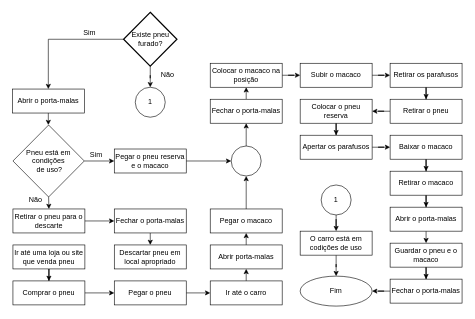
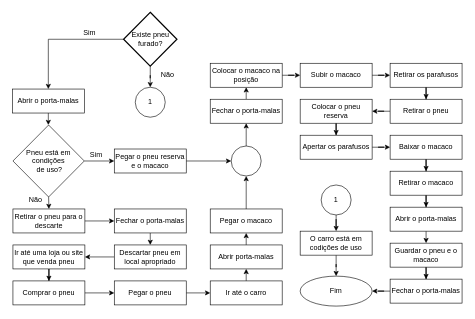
none -> (90, 257)
